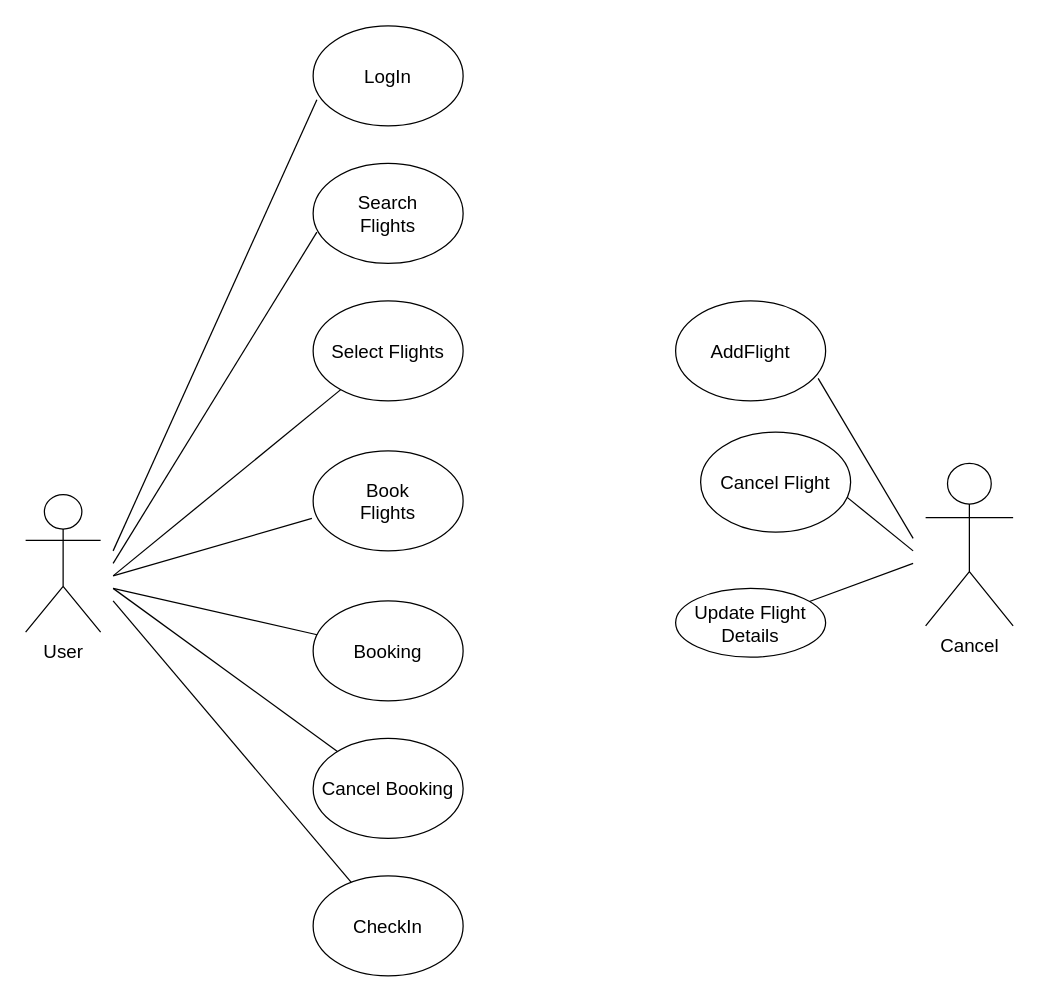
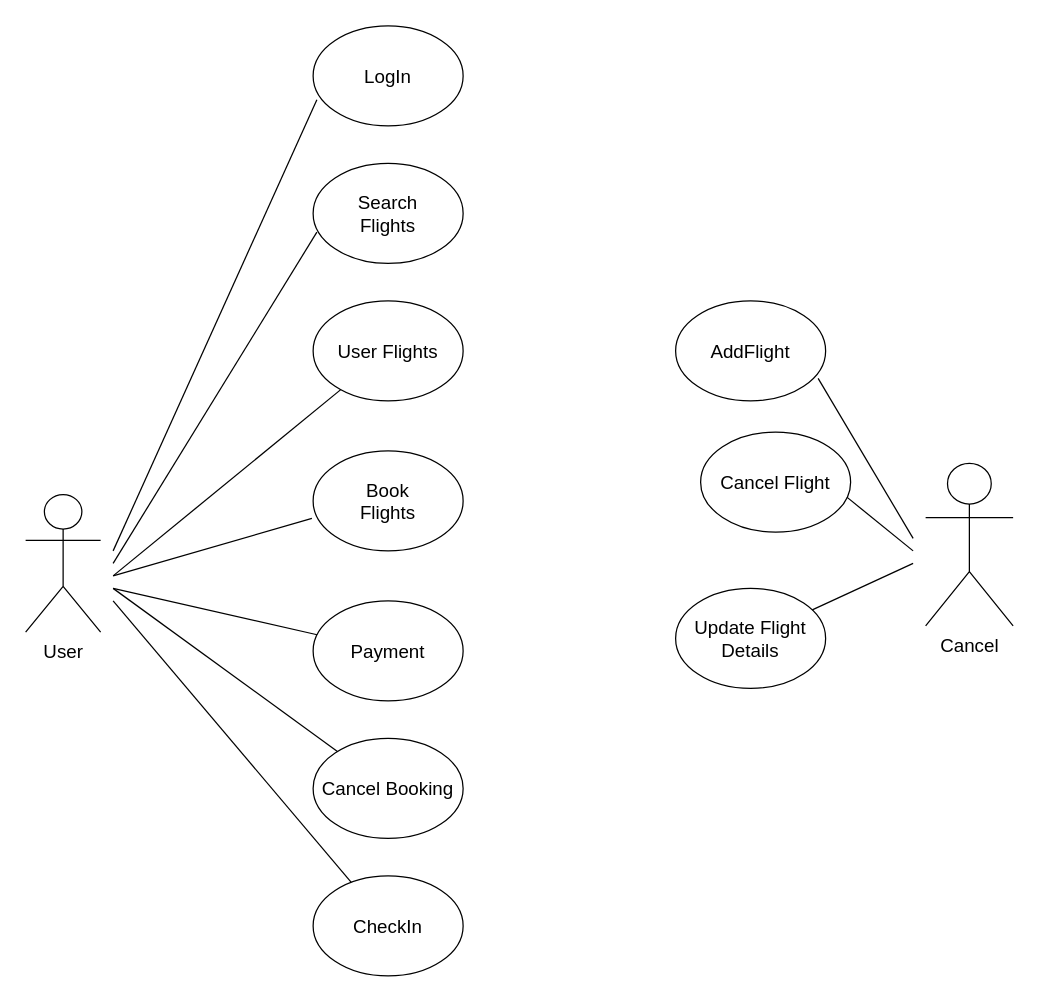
(388, 351) -> (388, 351)
(751, 623) -> (751, 638)
(388, 651) -> (388, 651)
